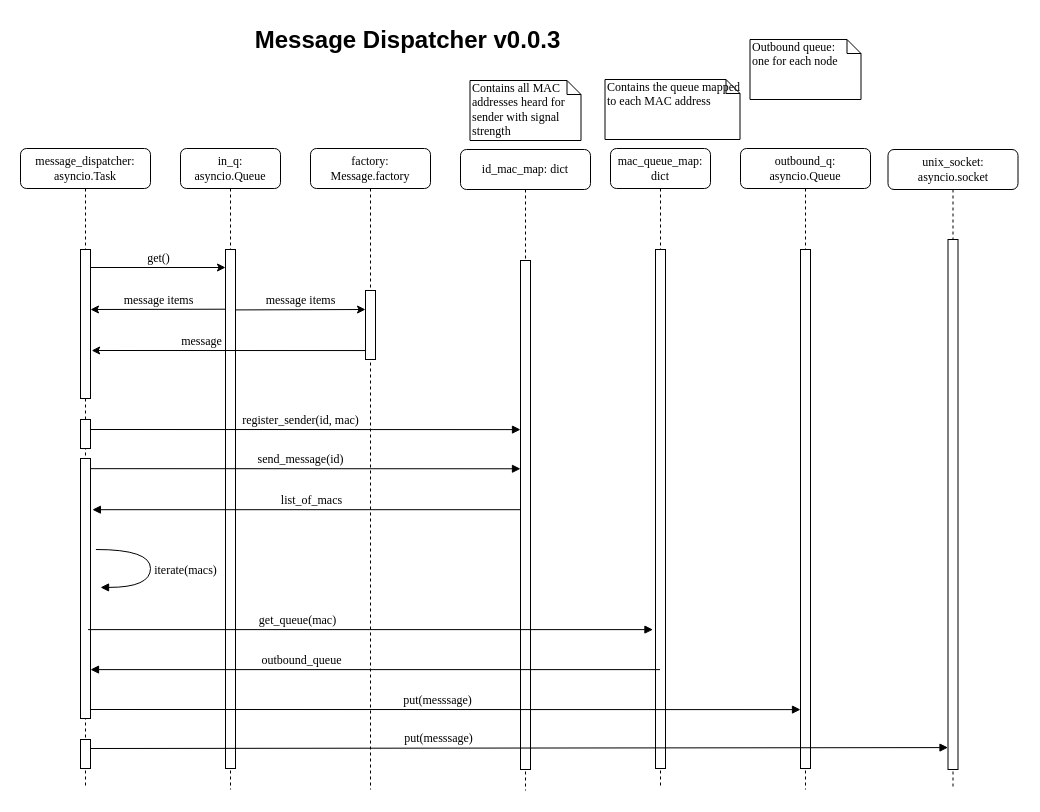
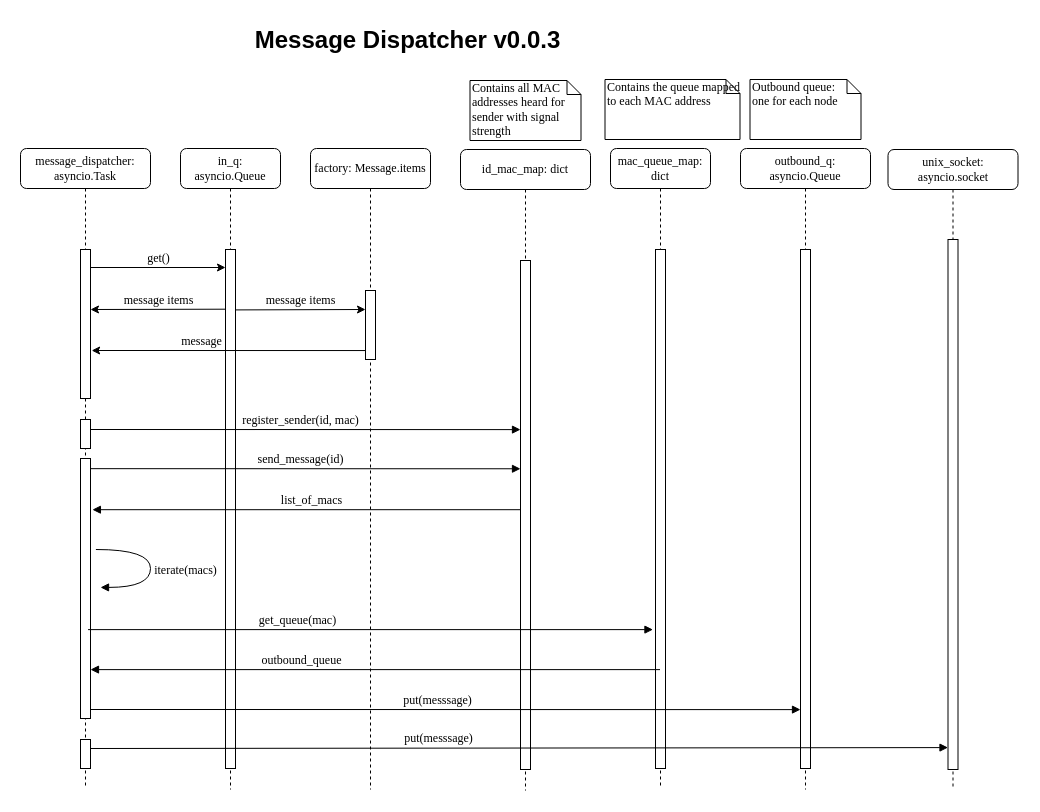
(806, 70) -> (806, 110)
(371, 169) -> (371, 169)
